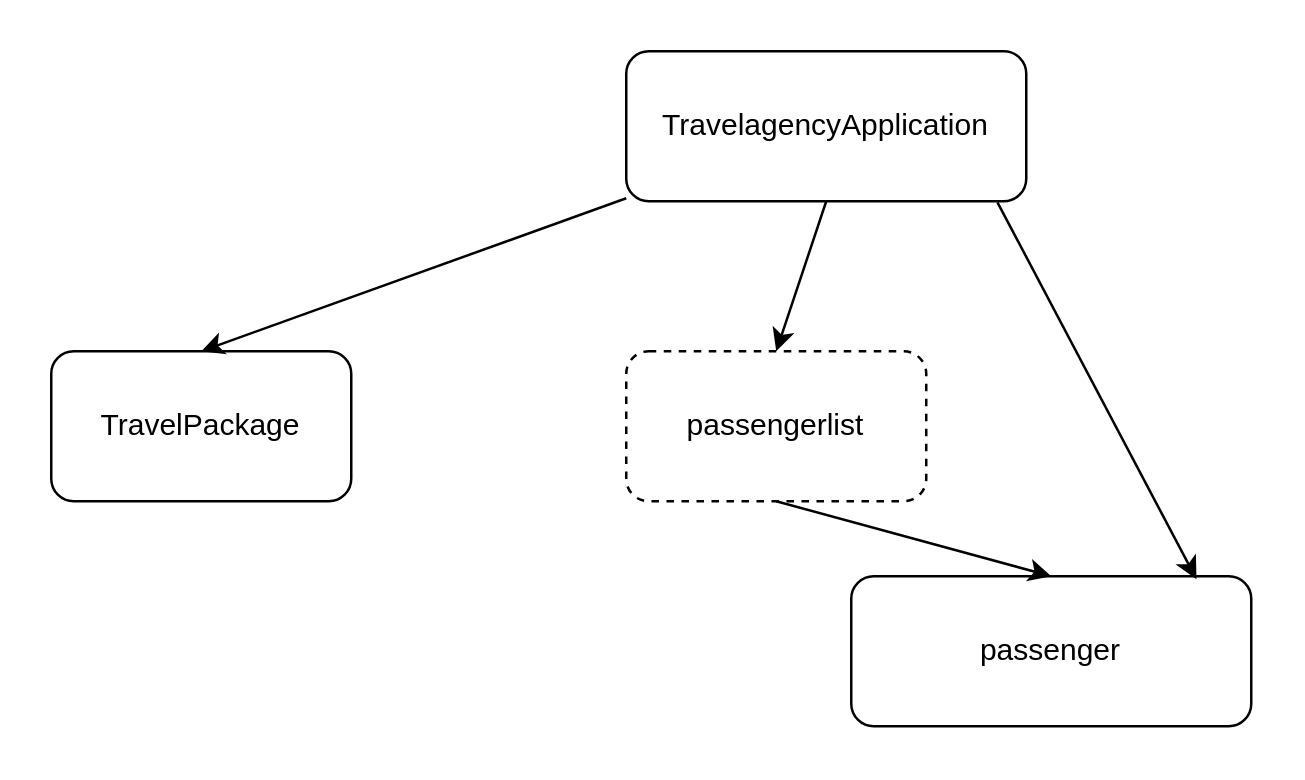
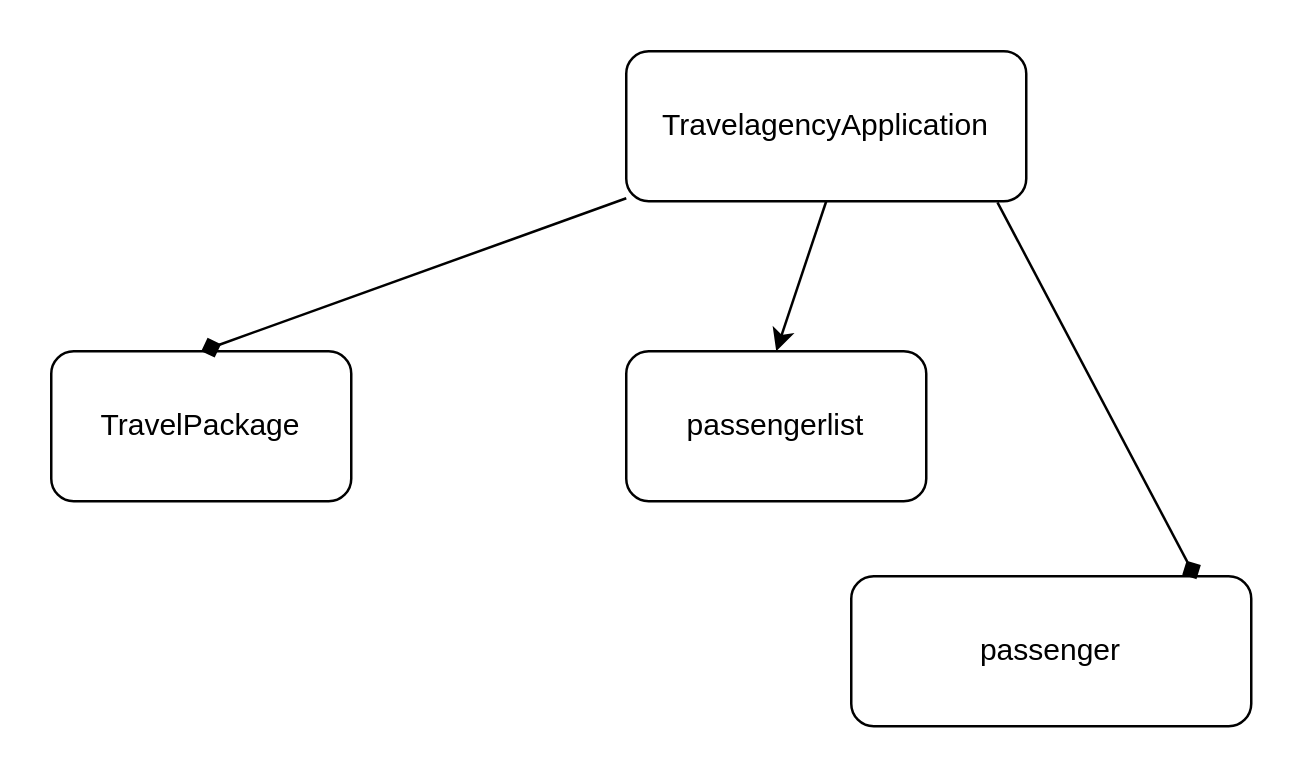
(219, 345) -> (220, 344)
(776, 426) -> (776, 426)
(907, 537) -> none
(1188, 563) -> (1187, 561)
